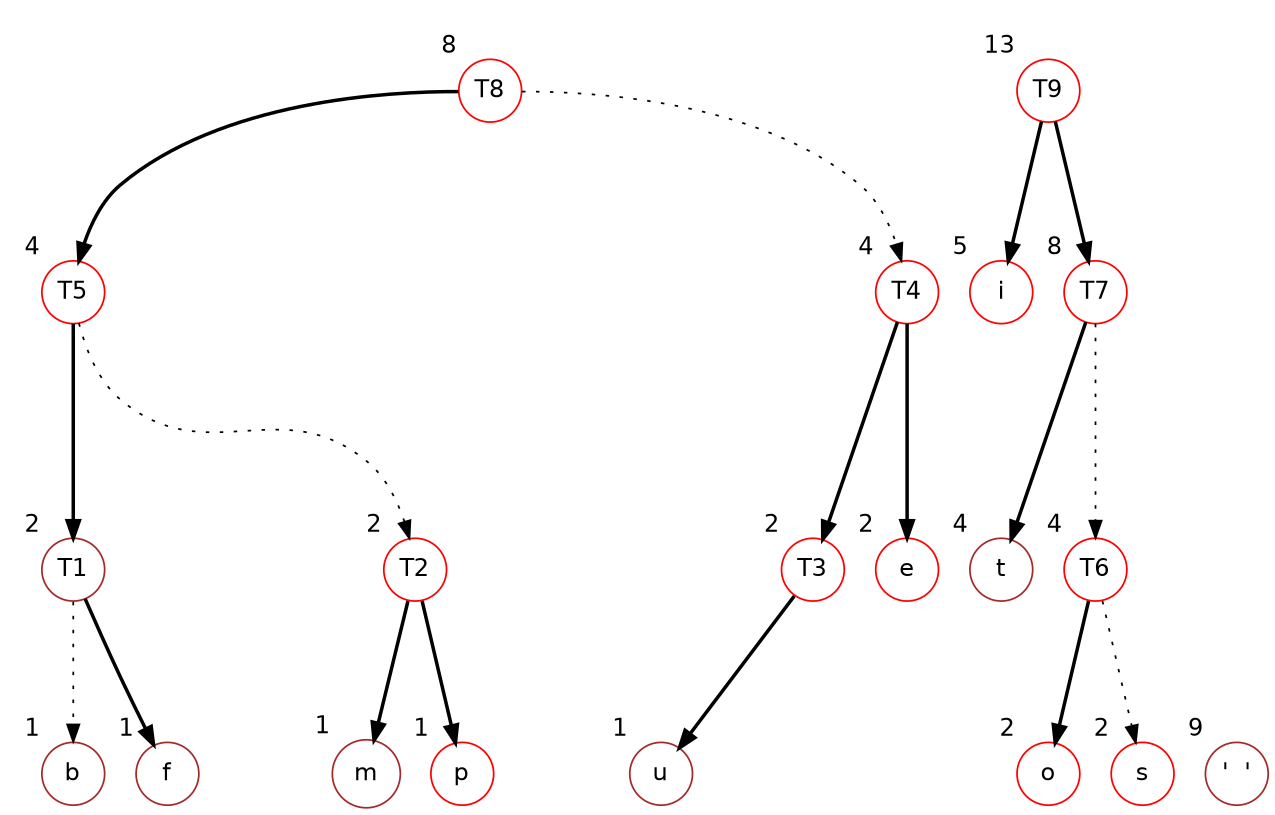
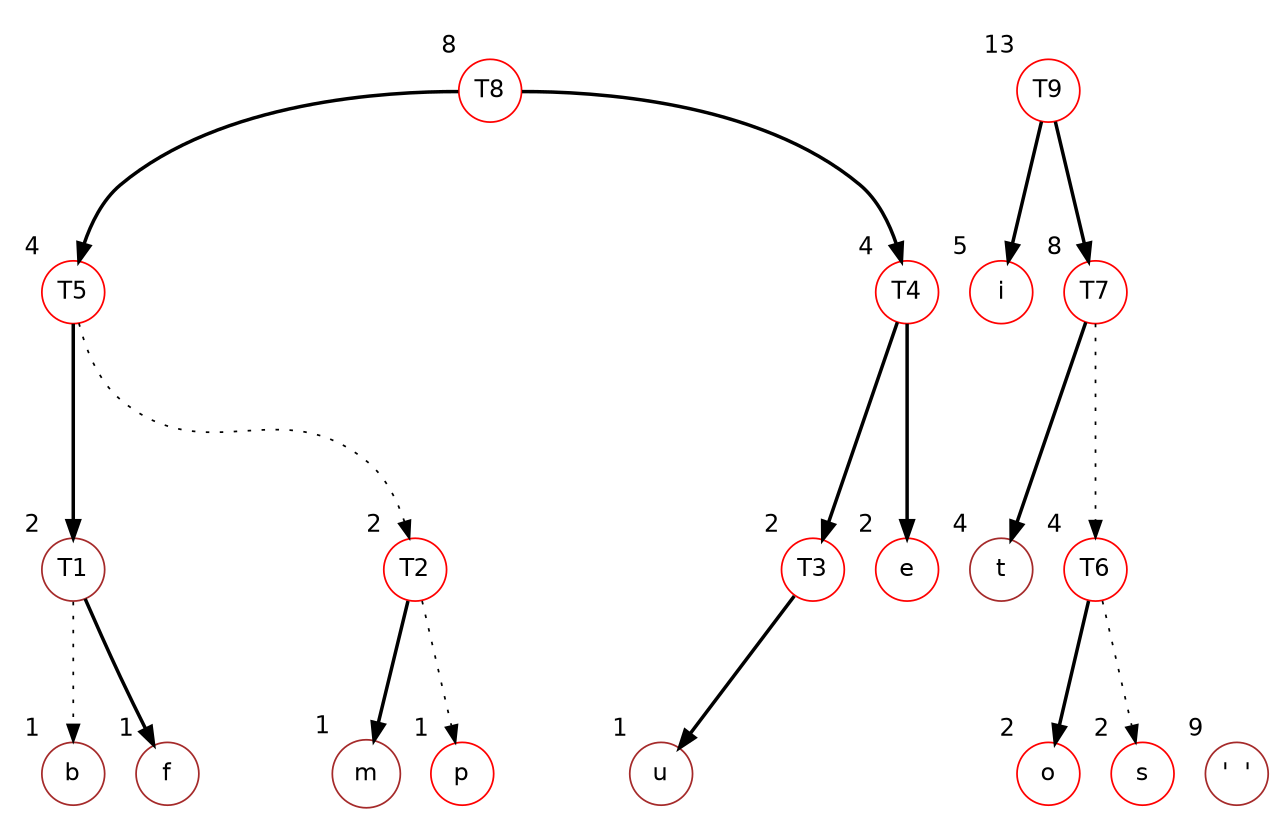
(733, 120) -> (733, 120)
(437, 663) -> (437, 663)
